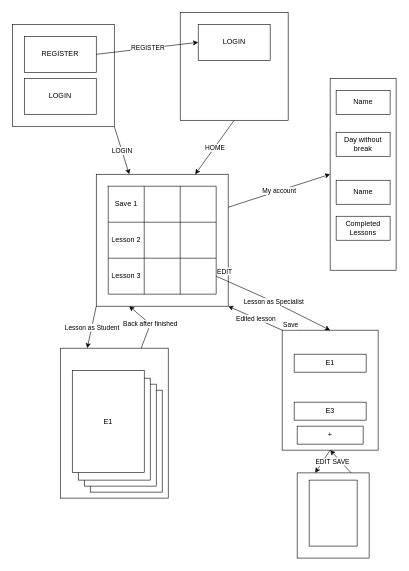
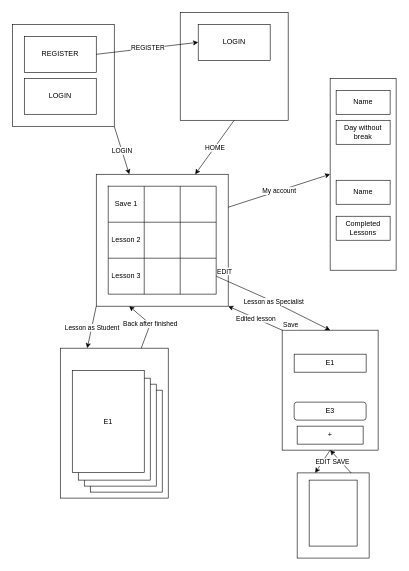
(363, 144) -> (363, 132)
(330, 411) -> (330, 411)
